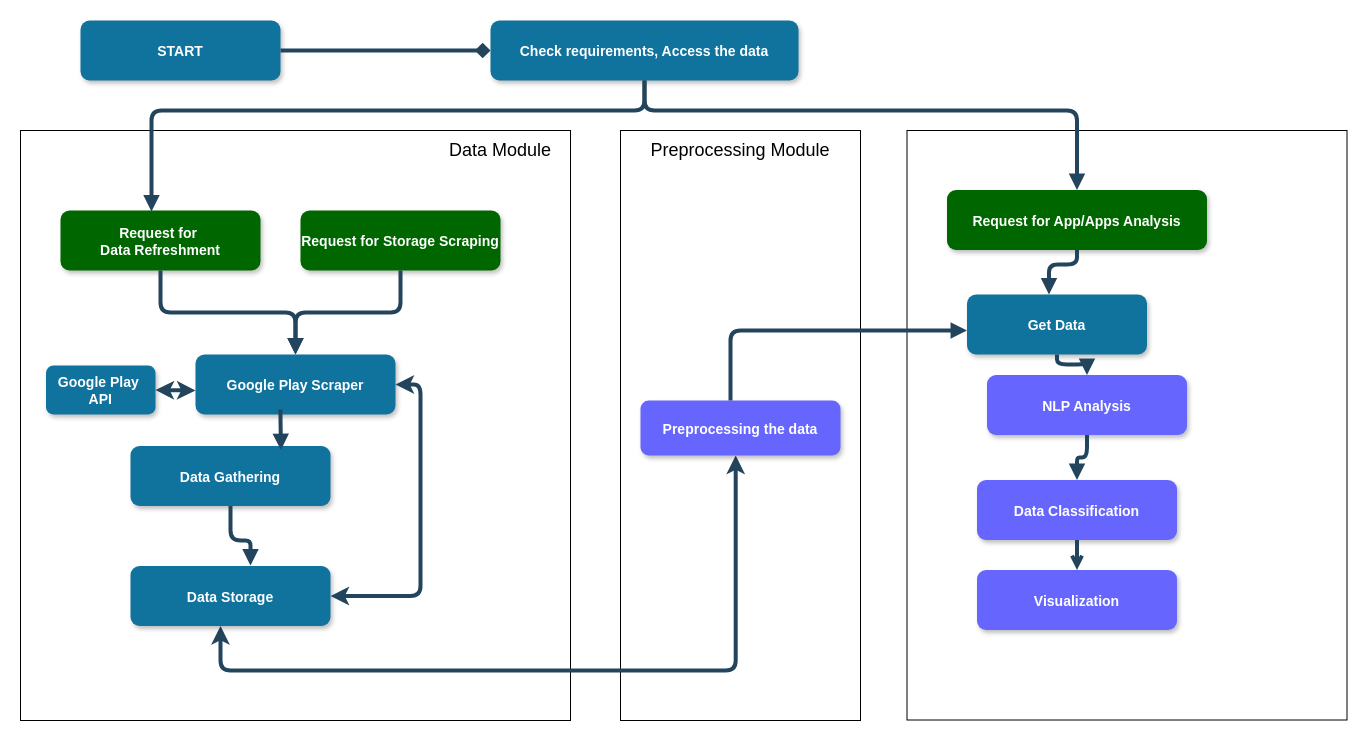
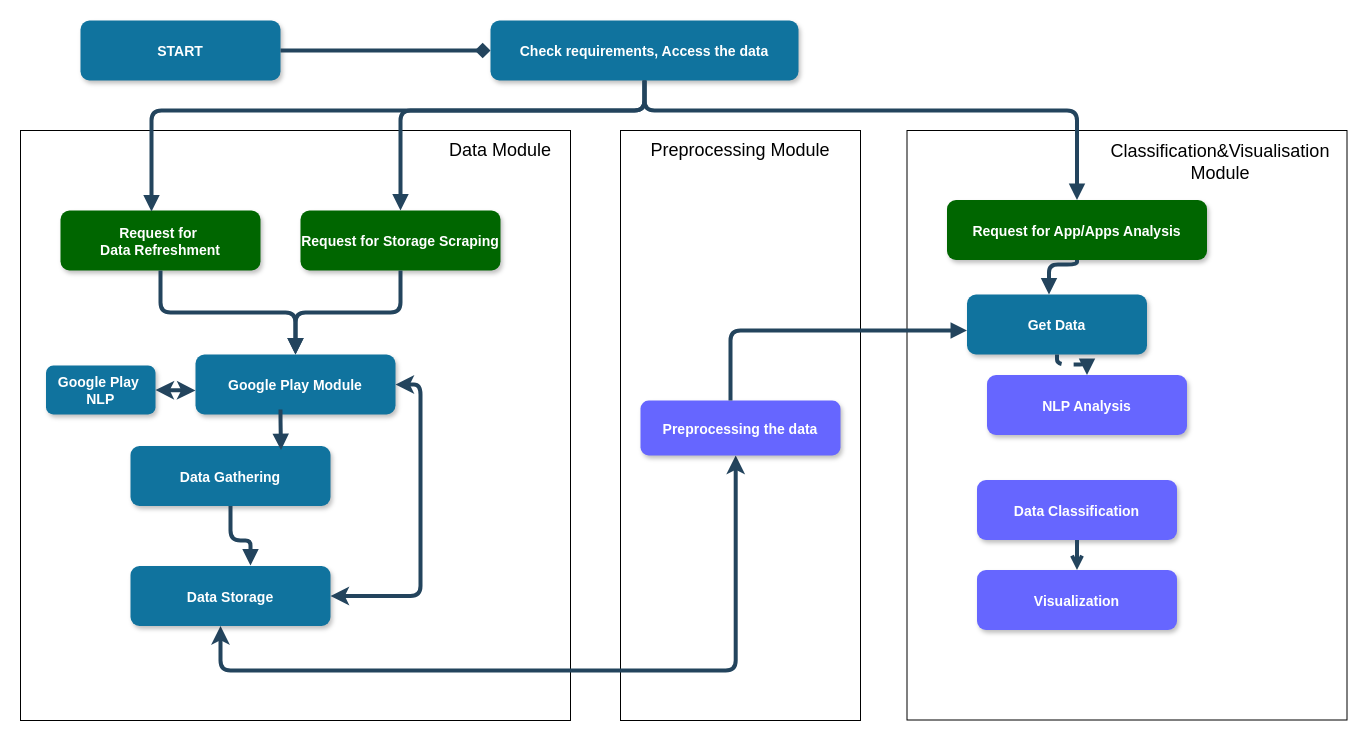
none -> (401, 155)
none -> (1221, 163)
(1077, 220) -> (1077, 230)
(1068, 365) -> (1068, 365)
(100, 382) -> (100, 382)
(295, 385) -> (295, 385)
(1085, 457) -> none
